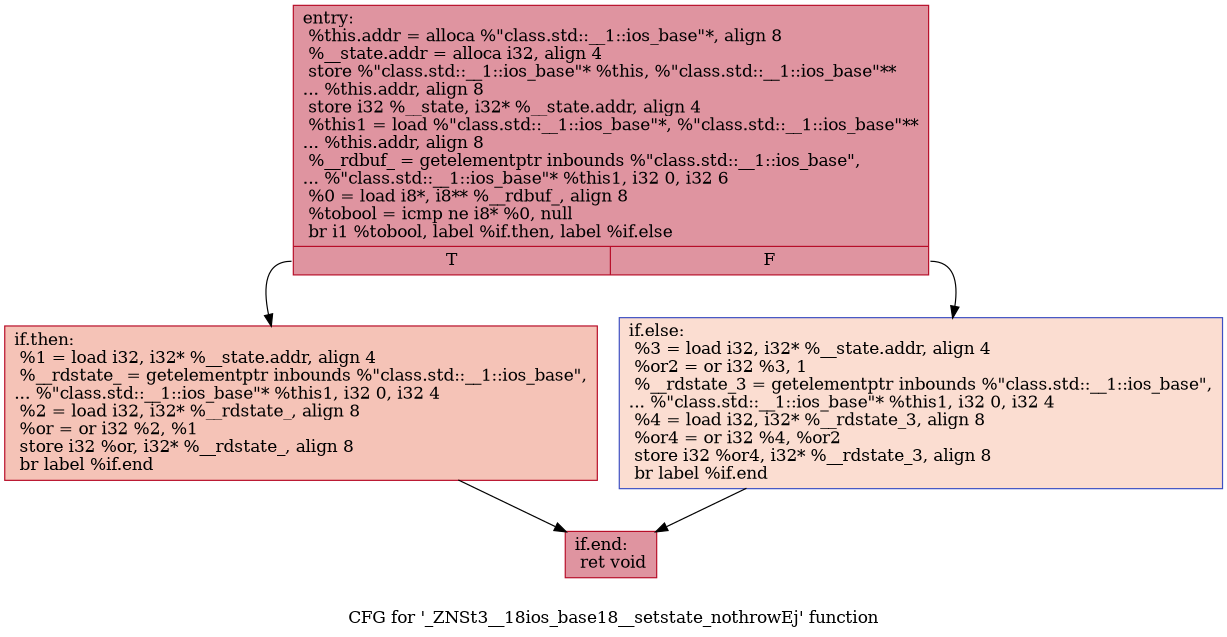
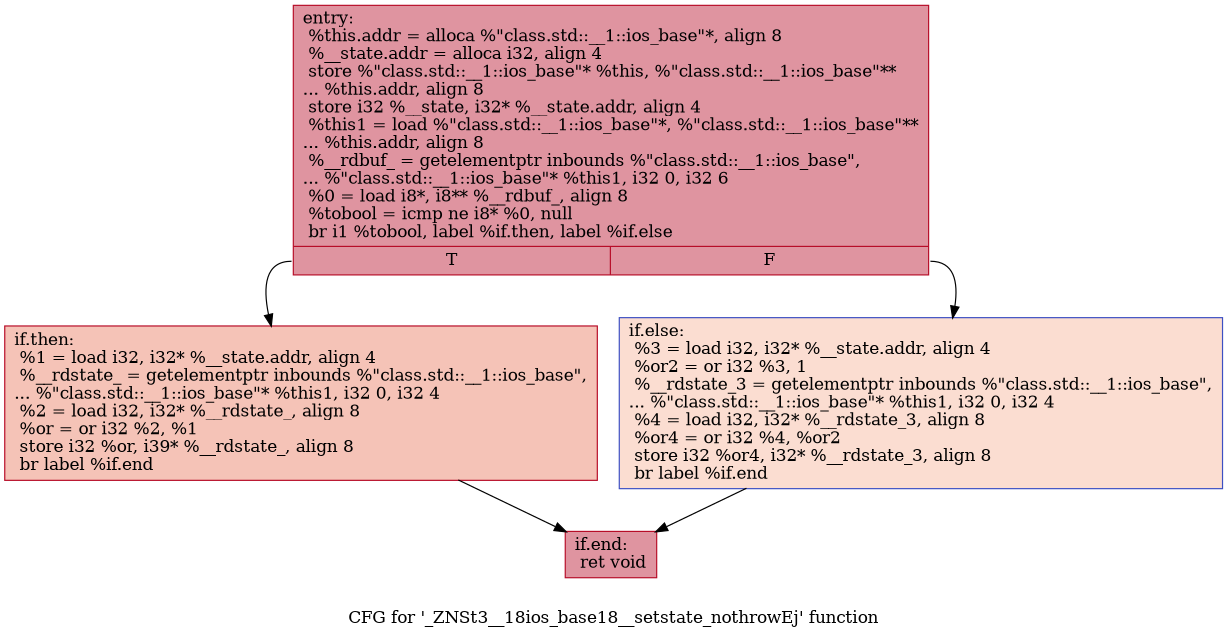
(184, 447) -> (184, 447)
